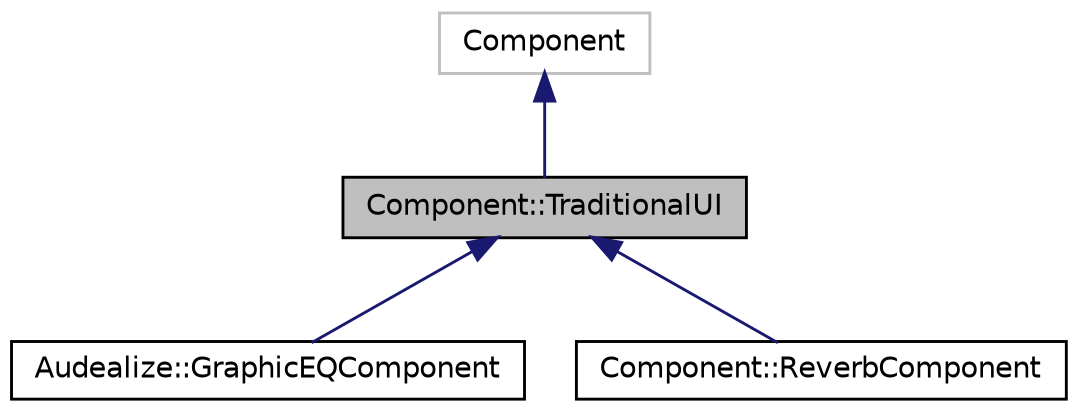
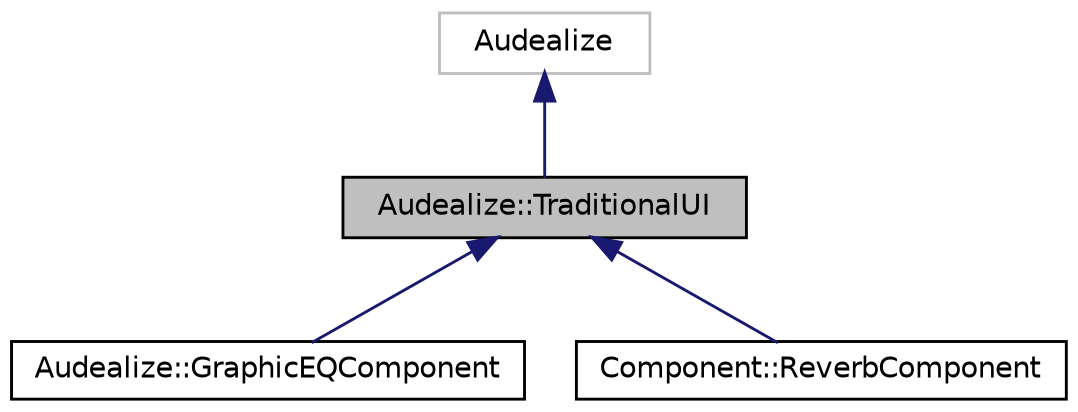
(545, 43) -> (545, 43)
(545, 208) -> (545, 208)
